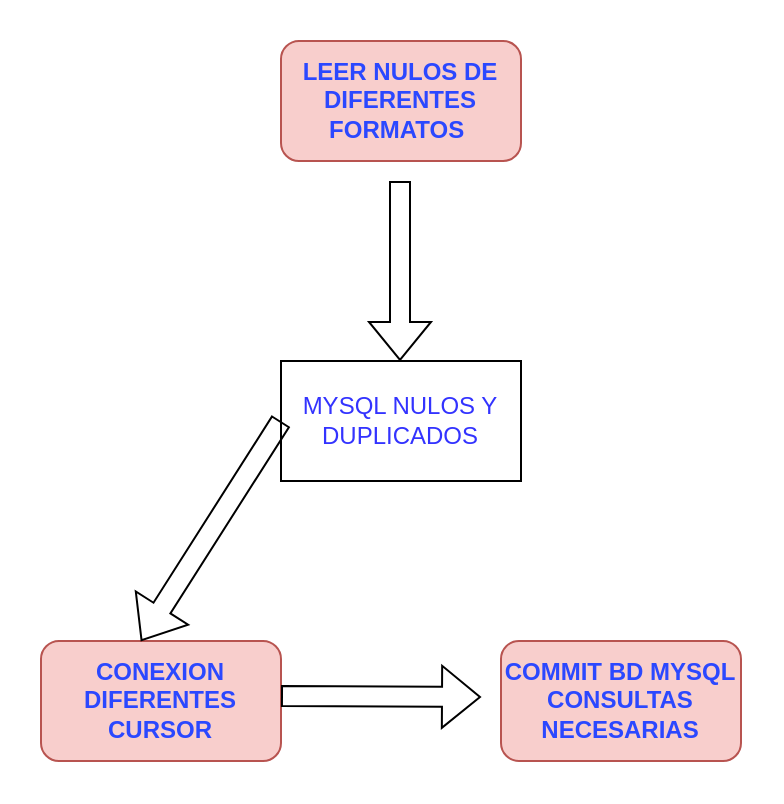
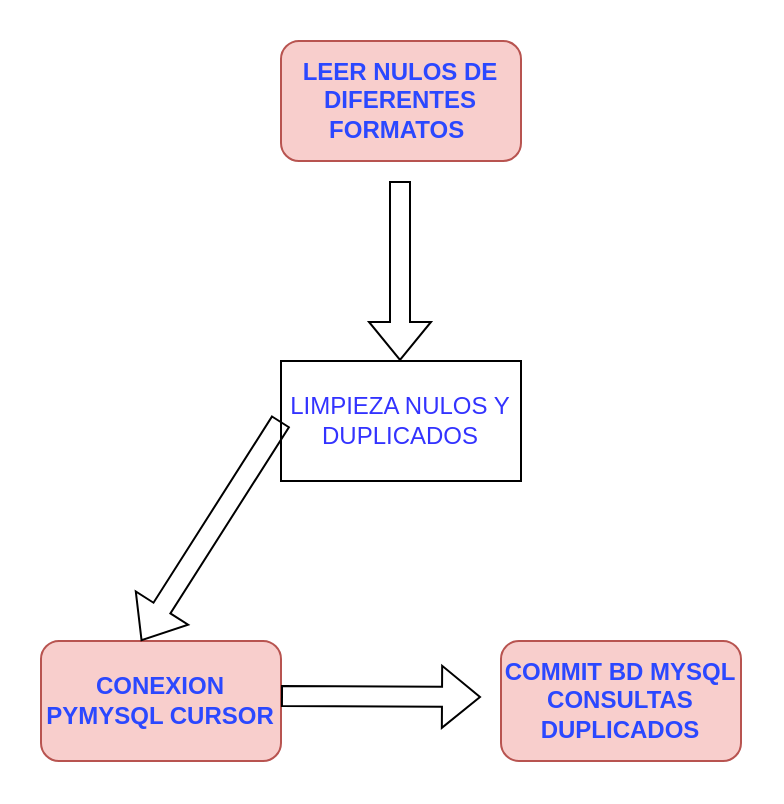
(401, 421) -> (401, 421)
(161, 701) -> (161, 701)
(621, 701) -> (621, 701)
